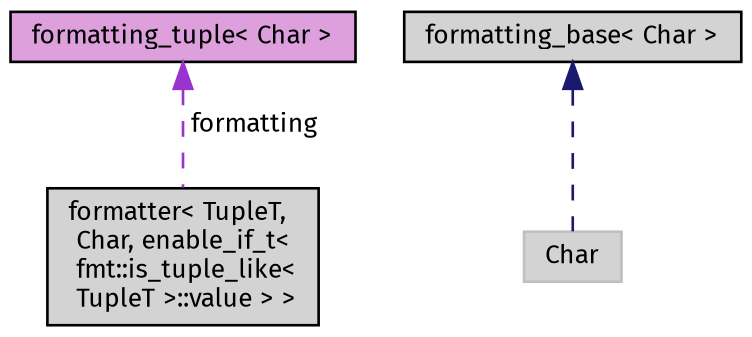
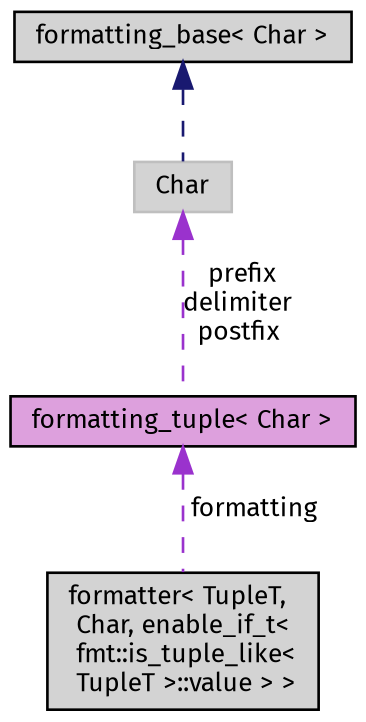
none -> (183, 318)
